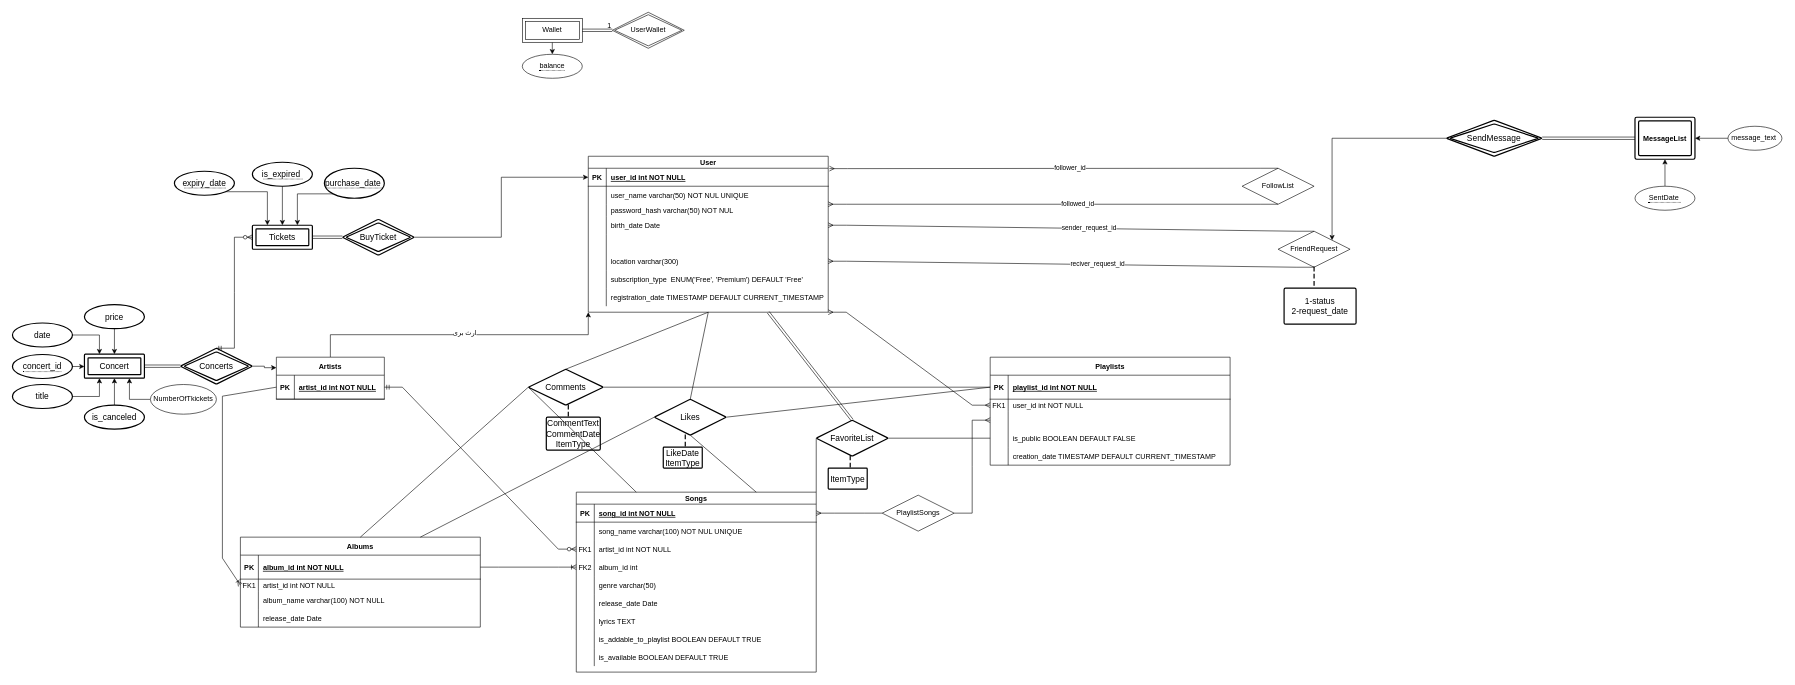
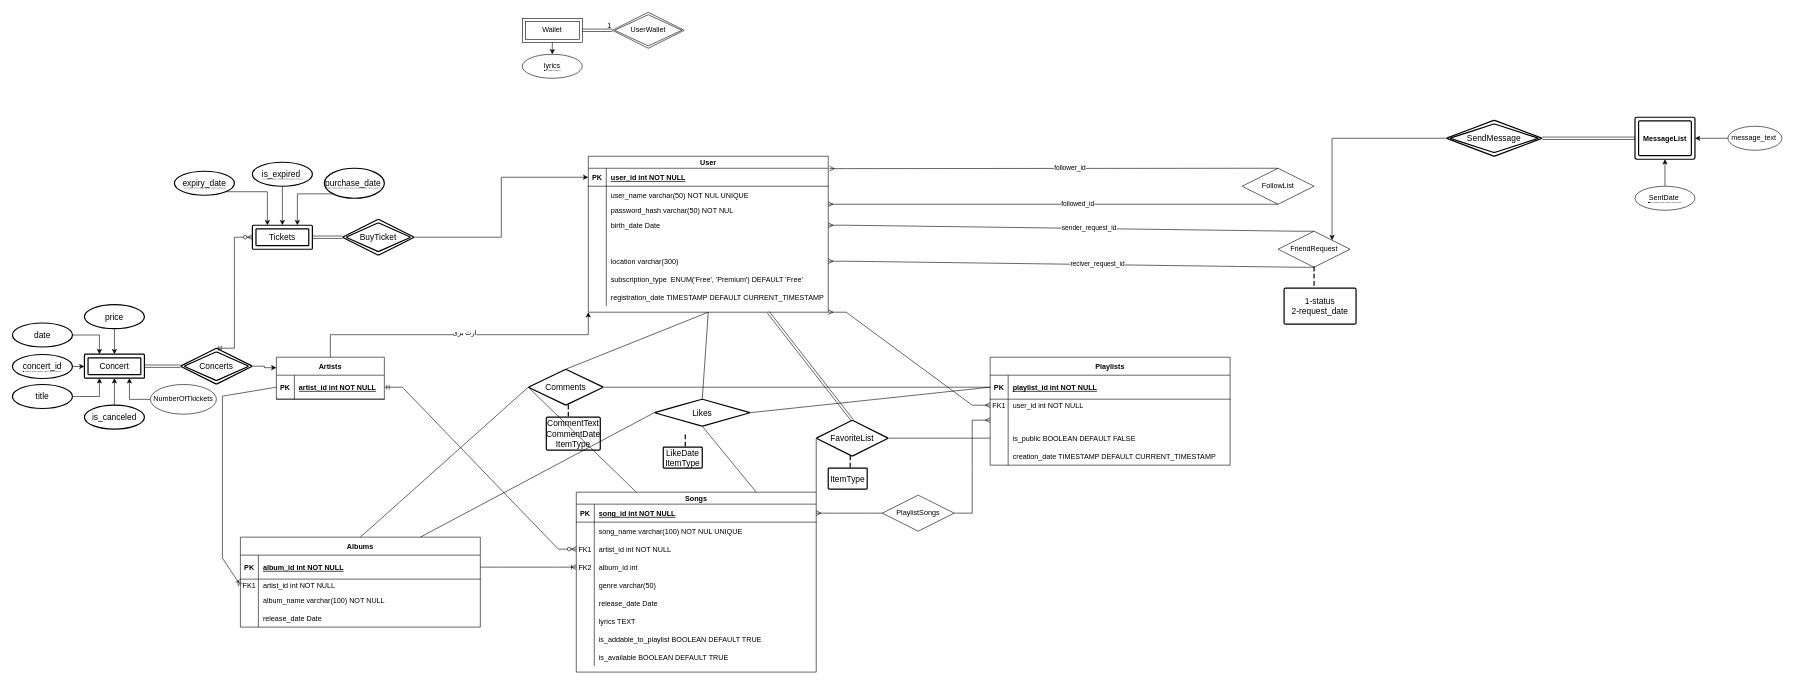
(552, 66) -> (552, 66)
(690, 417) -> (702, 413)
